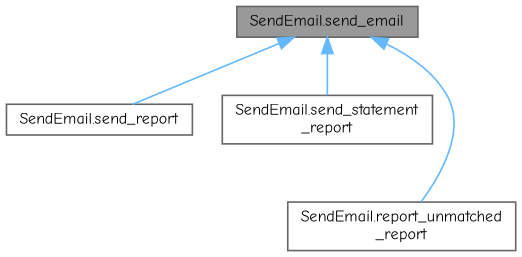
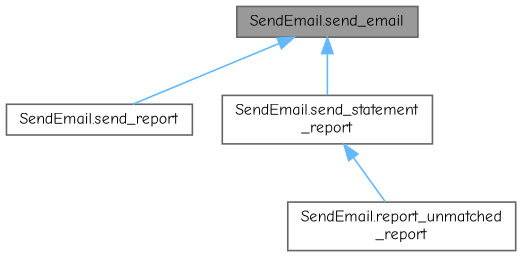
(453, 112) -> (369, 180)
